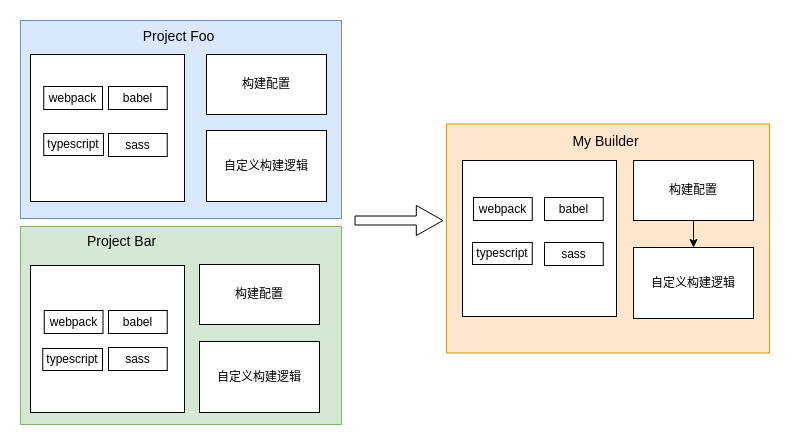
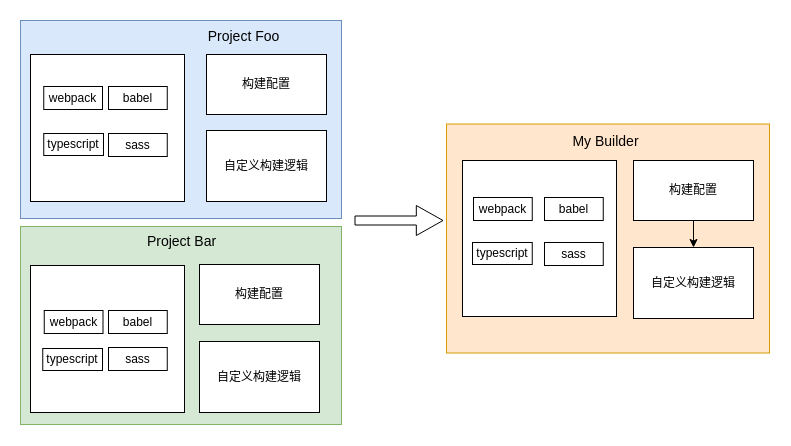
(178, 36) -> (243, 36)
(121, 241) -> (181, 241)
